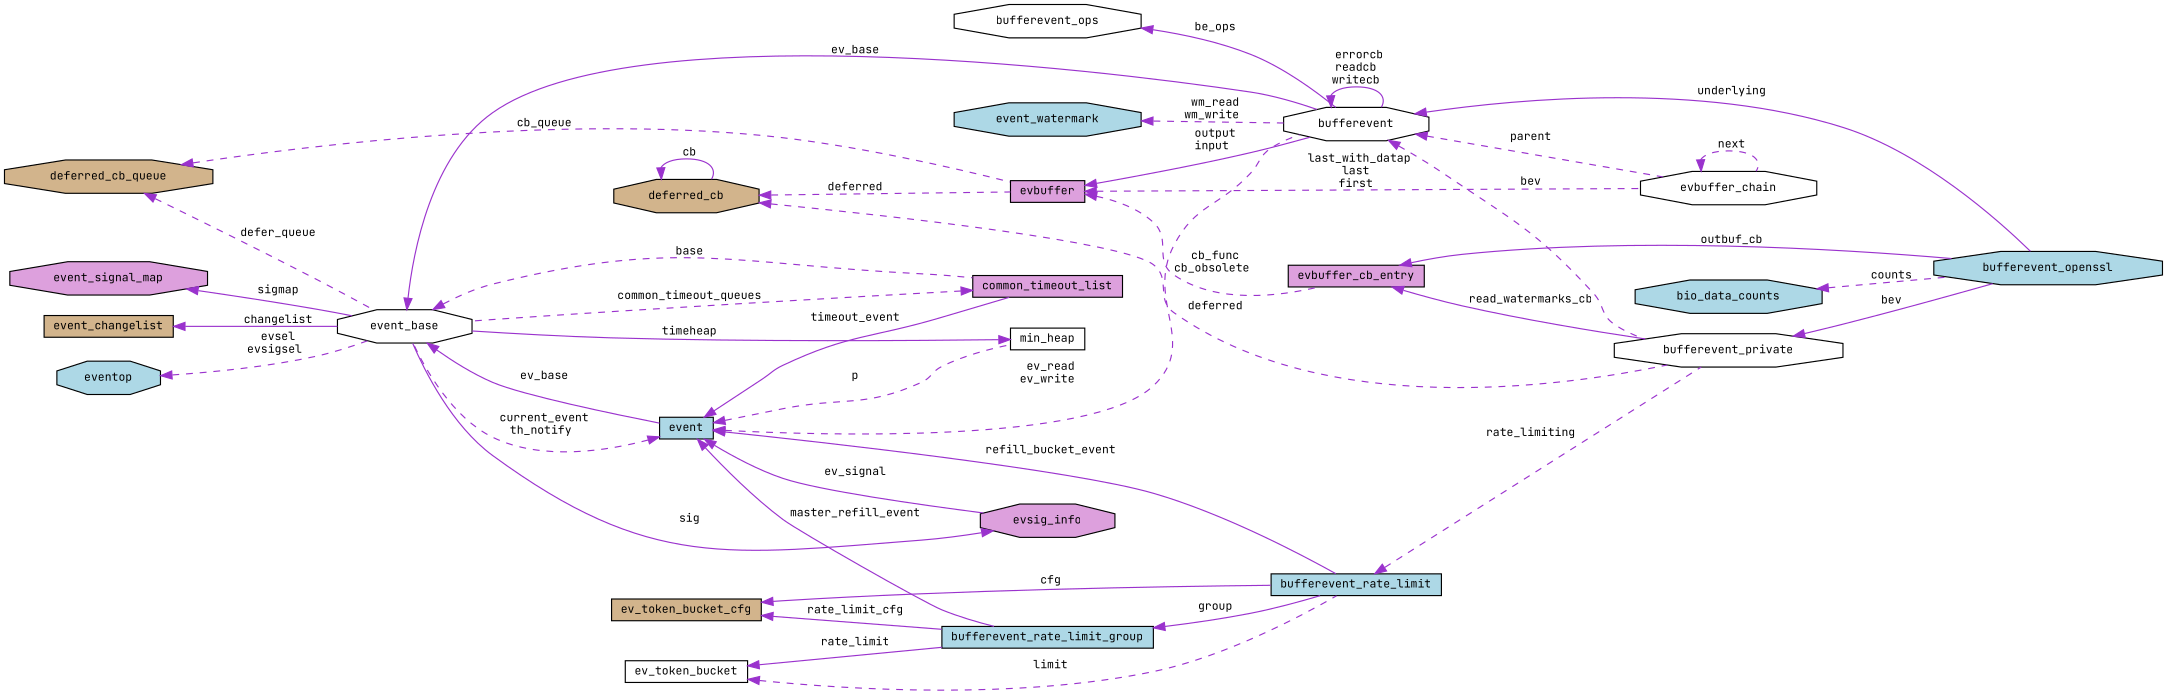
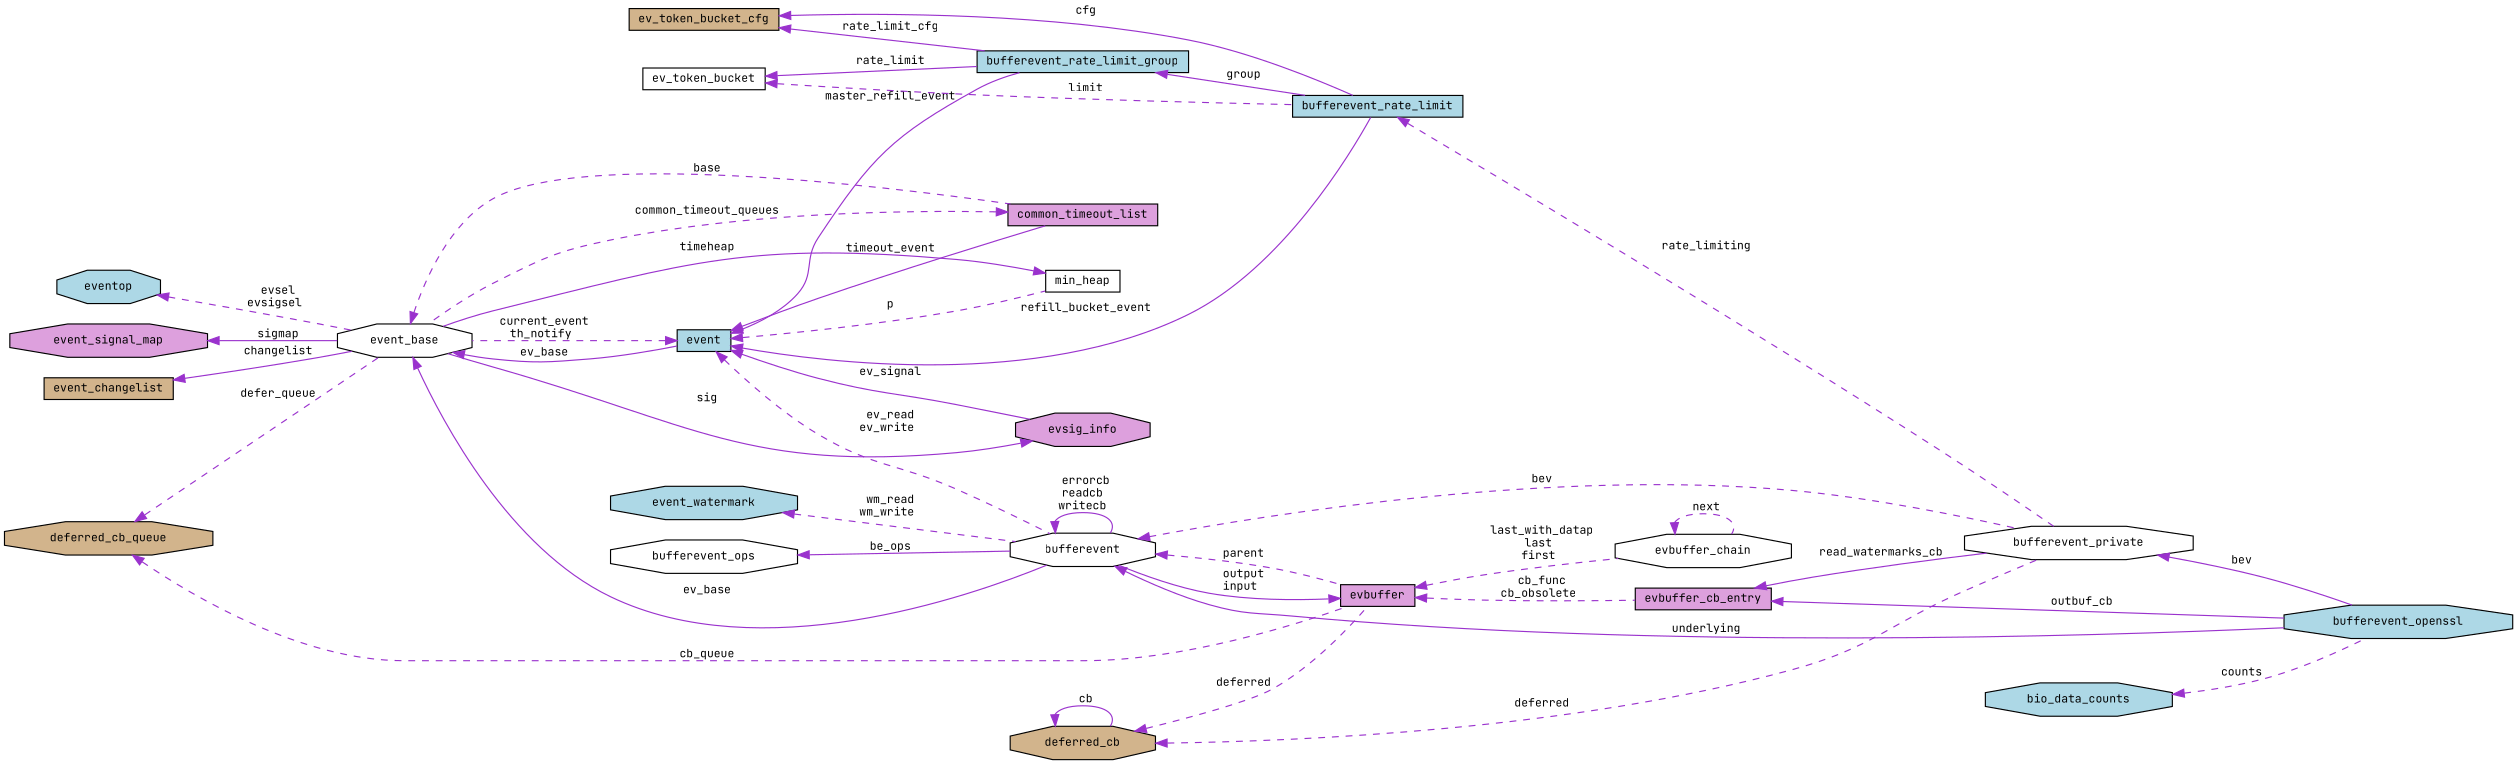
(1545, 156) -> (1255, 565)
